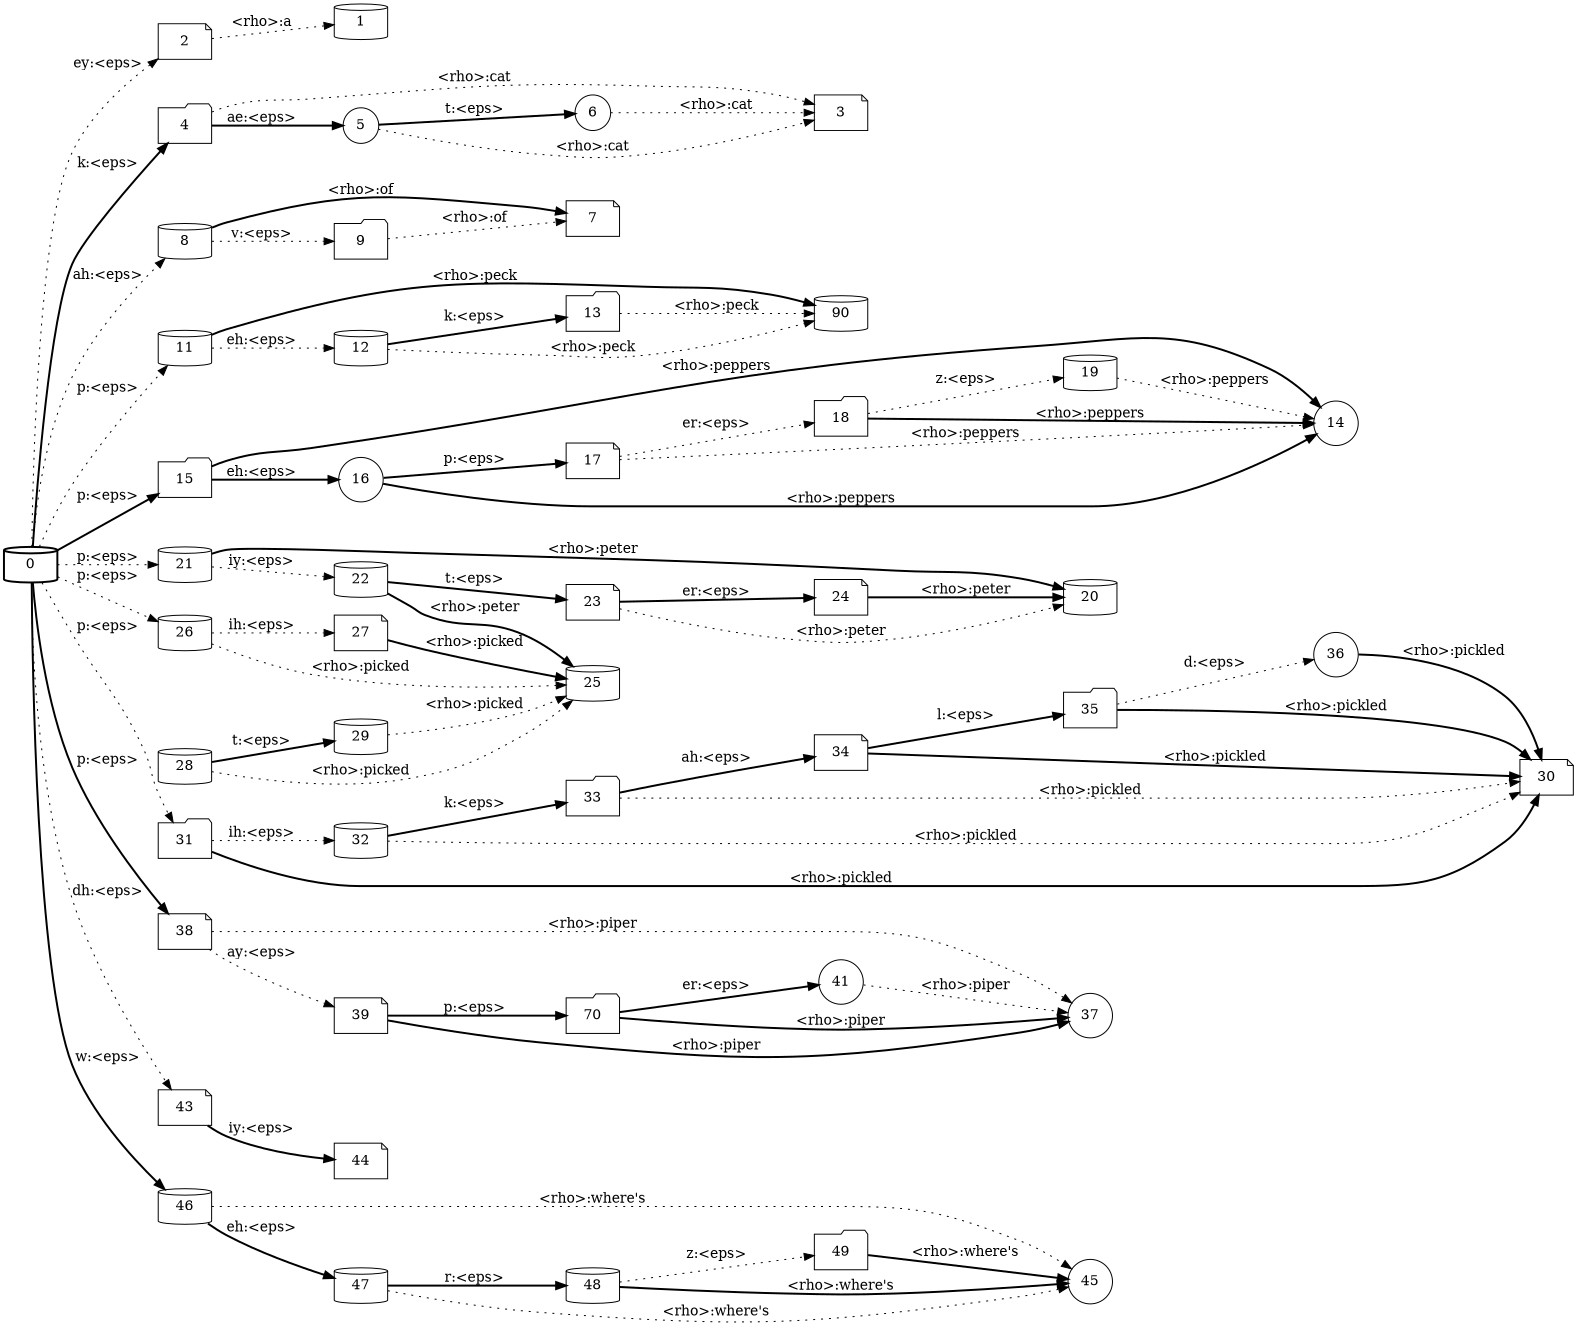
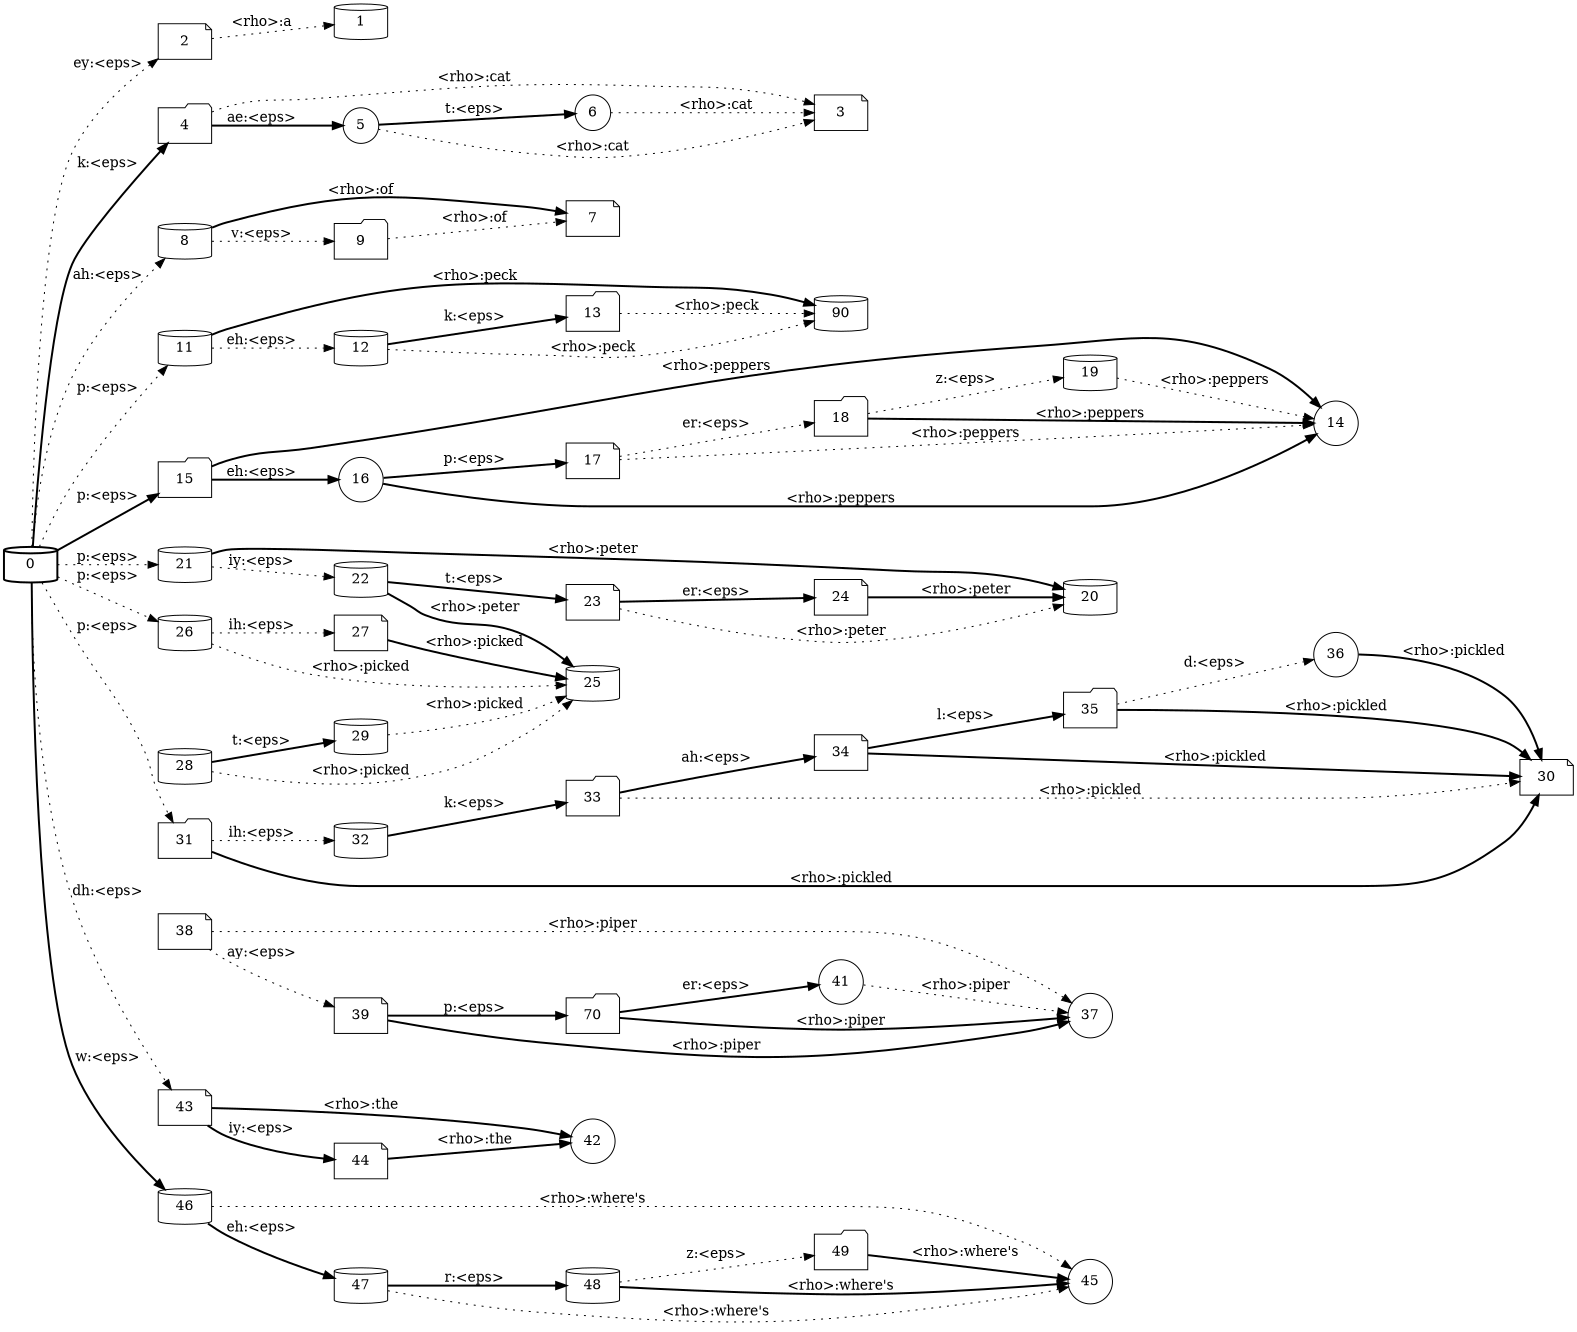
(68, 756) -> none
(953, 844) -> none
none -> (593, 1141)
